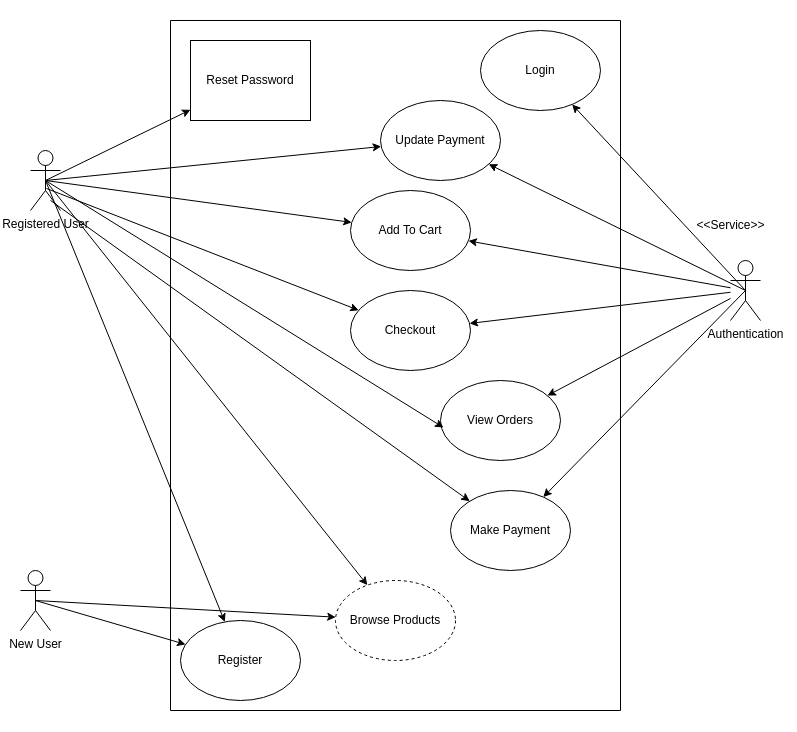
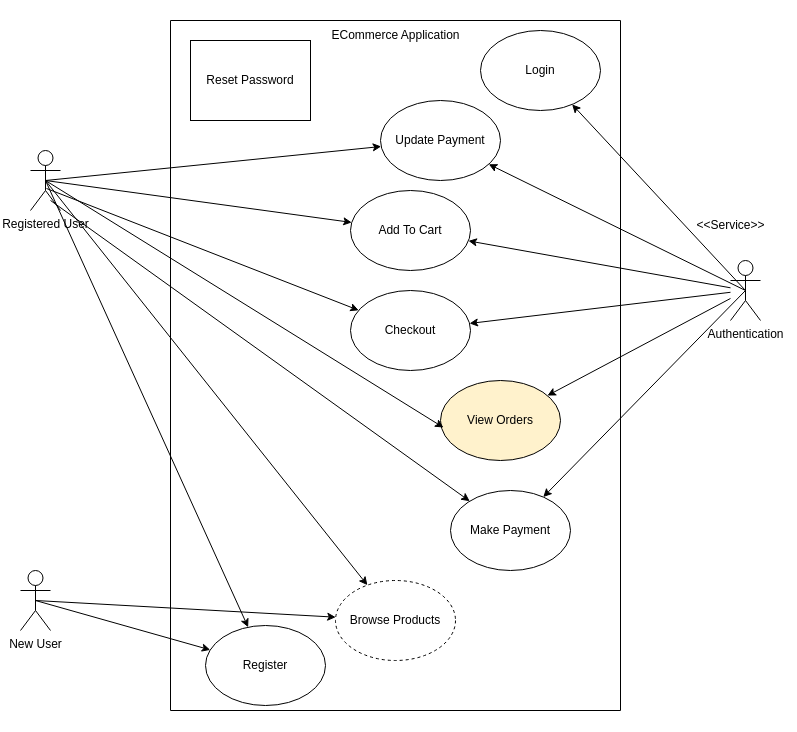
none -> (396, 36)
(122, 143) -> none
(501, 421) -> (501, 421)
(241, 661) -> (266, 666)
